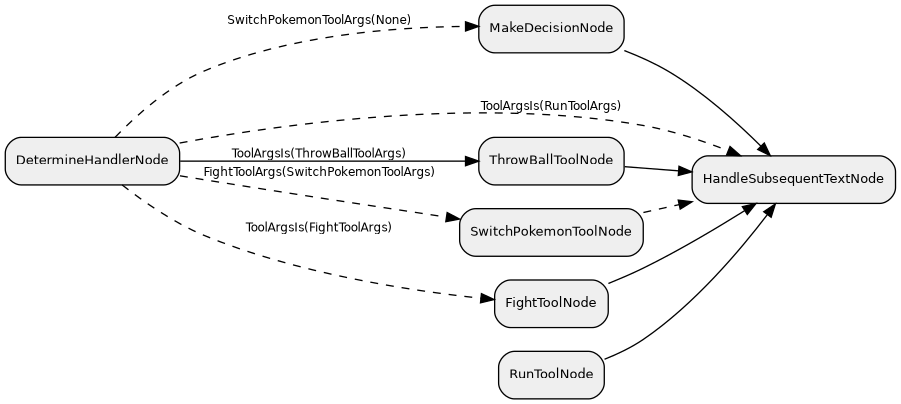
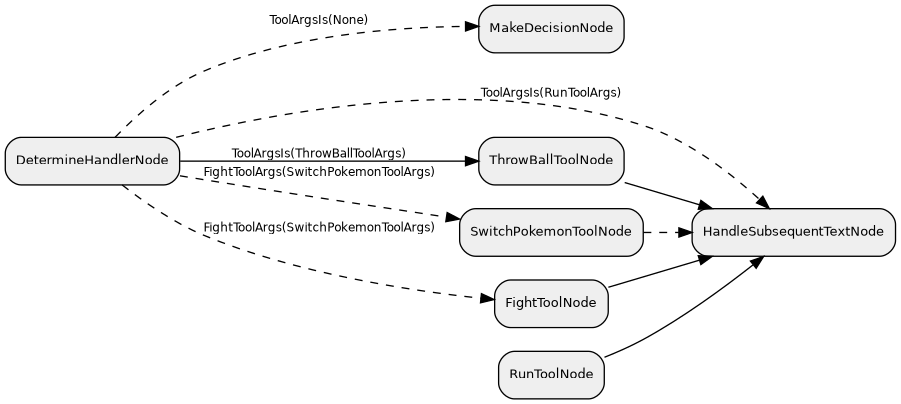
(320, 21) -> (320, 21)
(698, 91) -> none
(320, 229) -> (320, 229)
